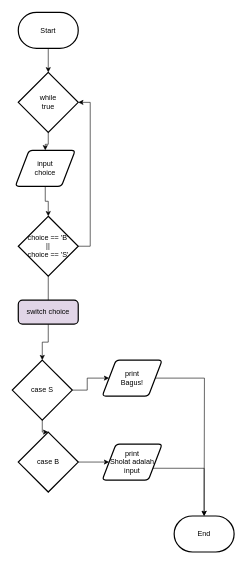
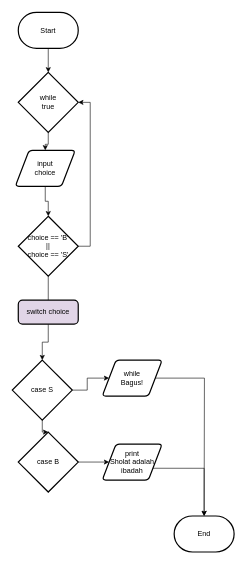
(132, 378) -> (132, 378)
(132, 462) -> (132, 462)
